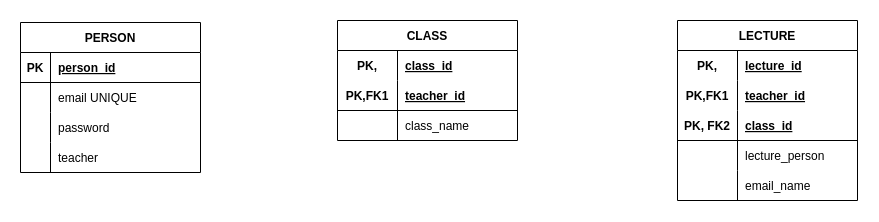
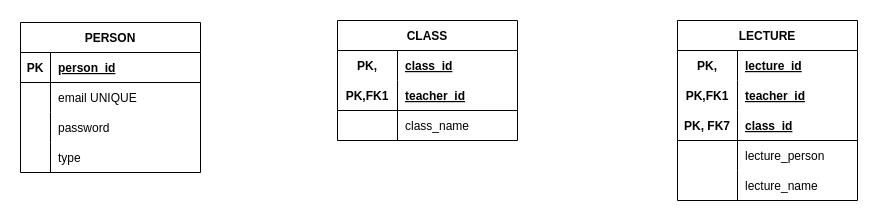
(707, 126) -> (707, 126)
(82, 158) -> (71, 158)
(775, 186) -> (784, 186)
